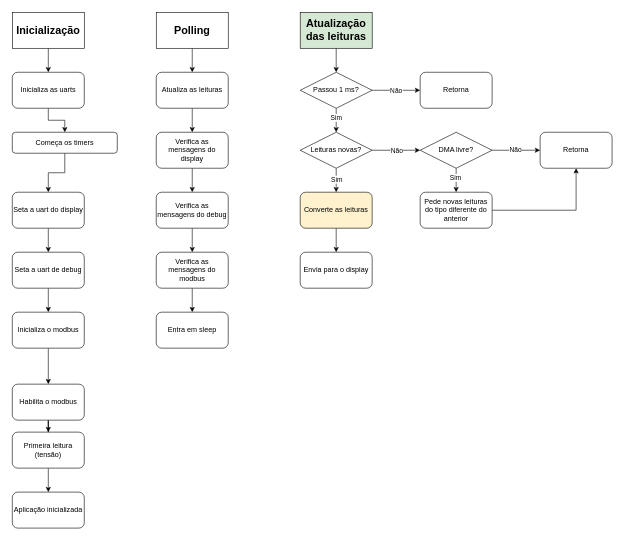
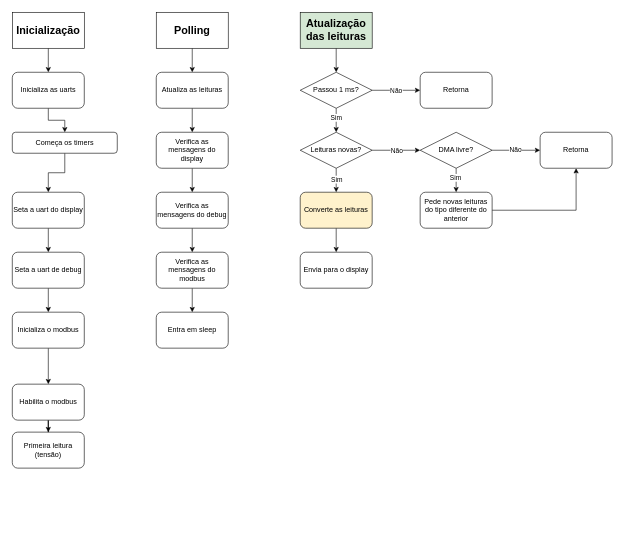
(48, 486) -> none
(48, 510) -> none
